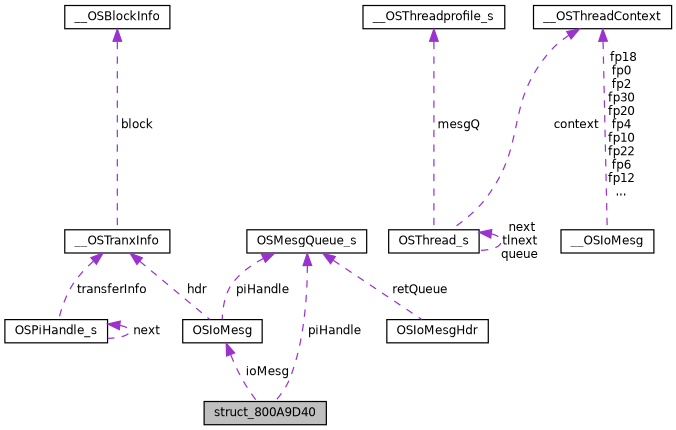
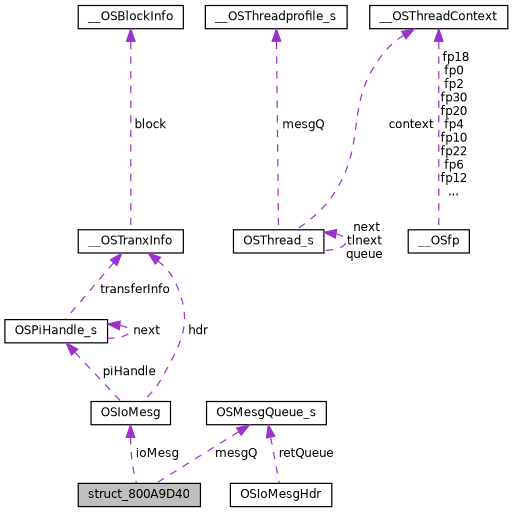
(607, 241) -> (439, 241)
(233, 283) -> (98, 377)
(333, 331) -> (235, 454)
